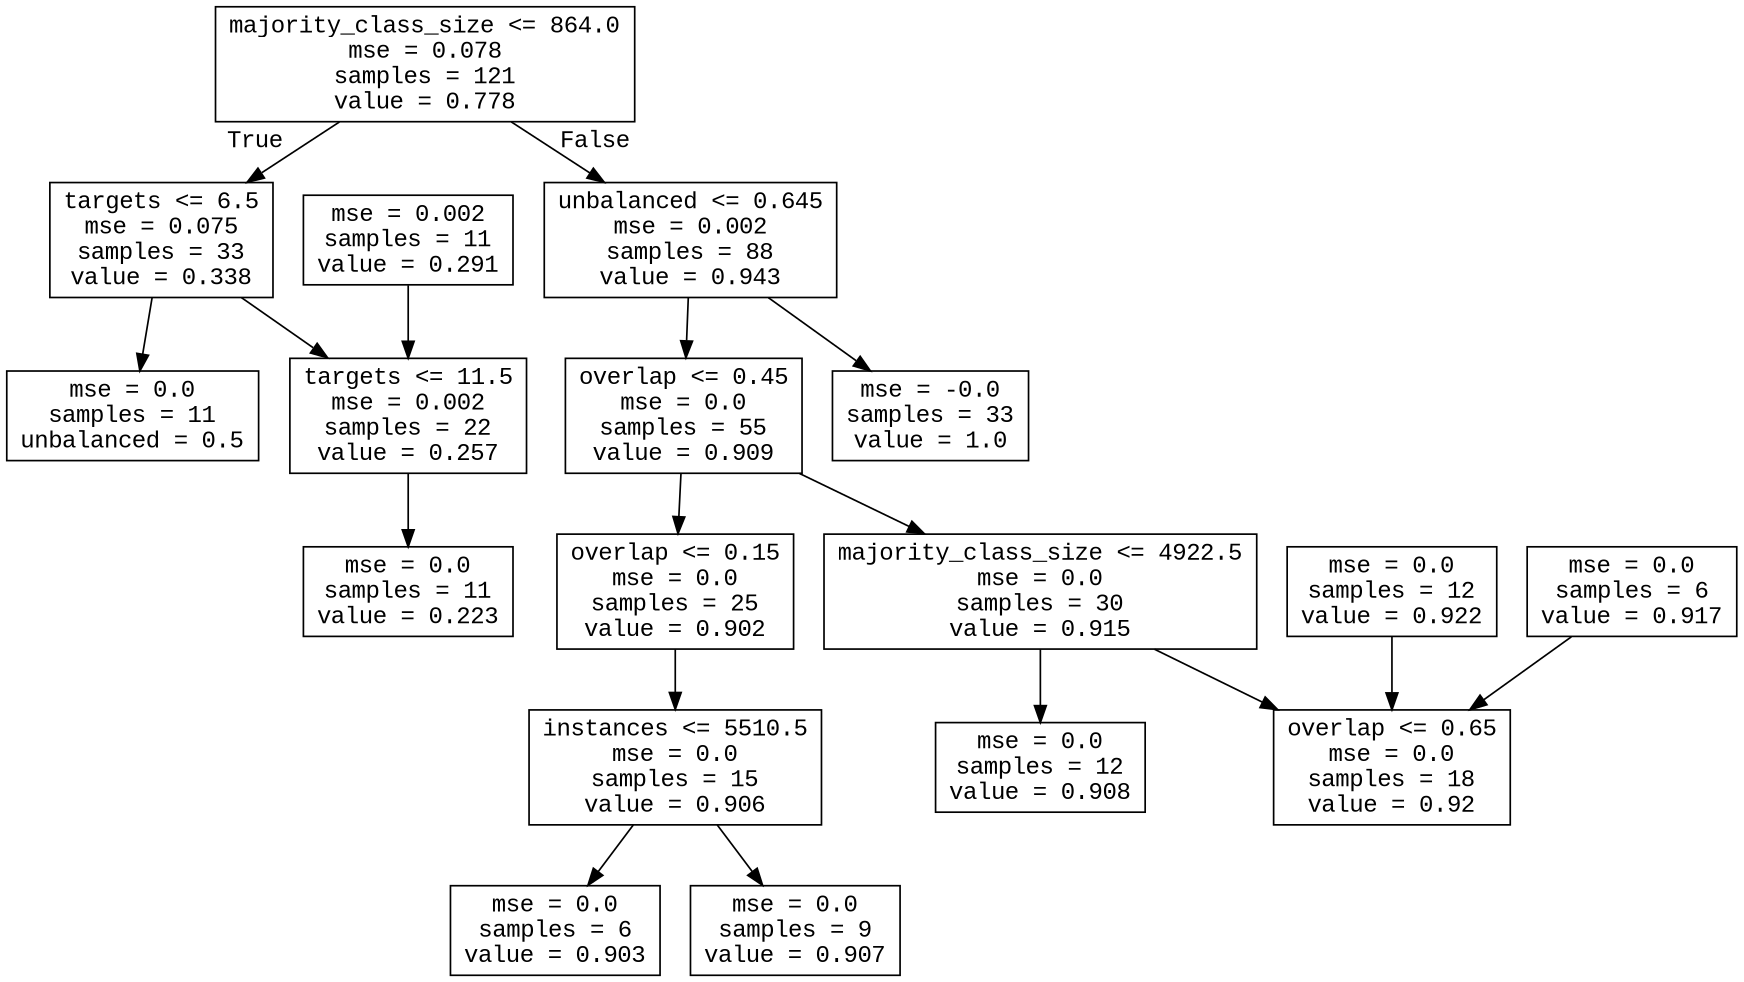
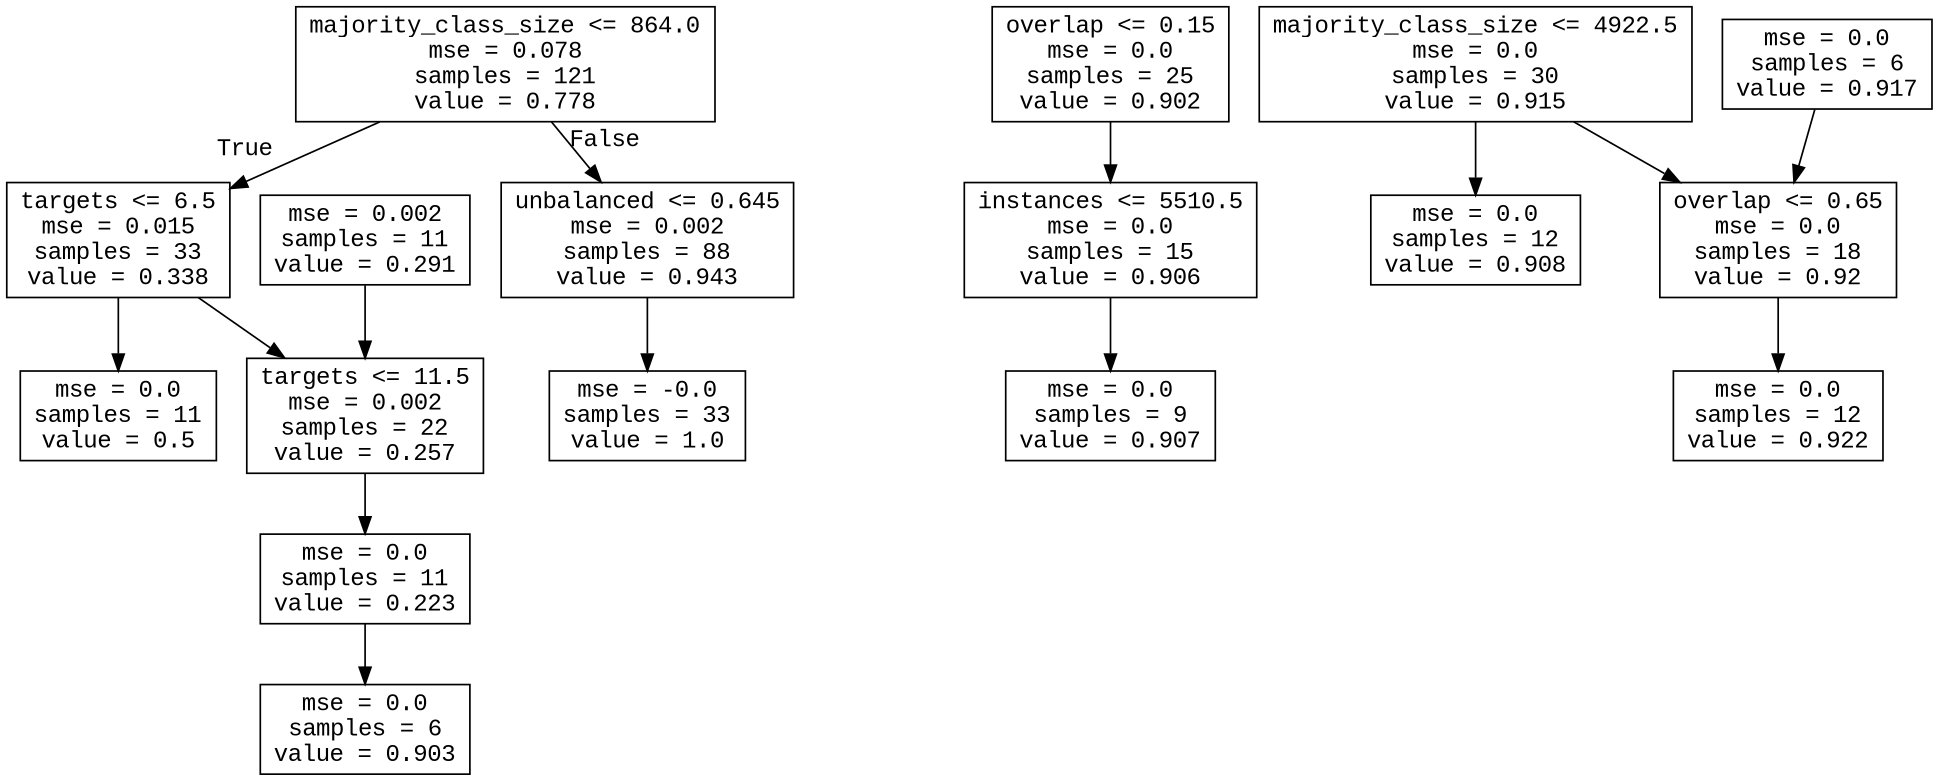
(161, 240) -> (118, 240)
(133, 416) -> (118, 416)
(684, 416) -> none
(1392, 665) -> (1778, 326)
(616, 848) -> (365, 645)
